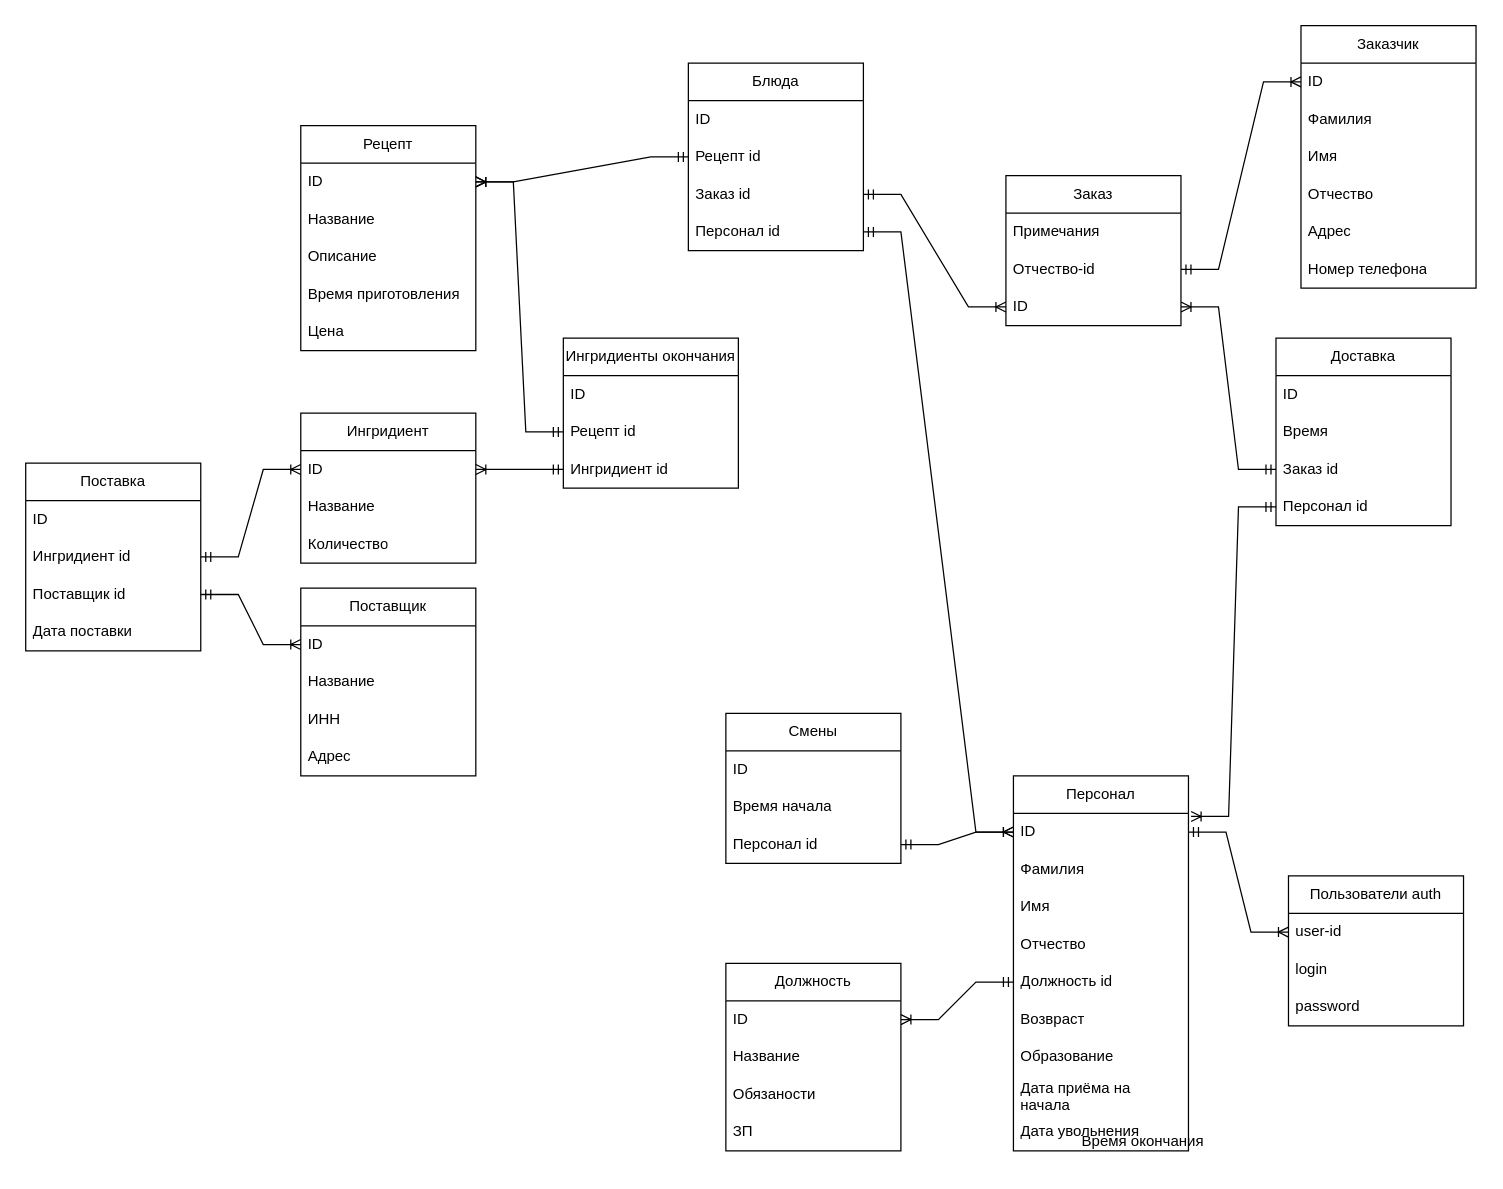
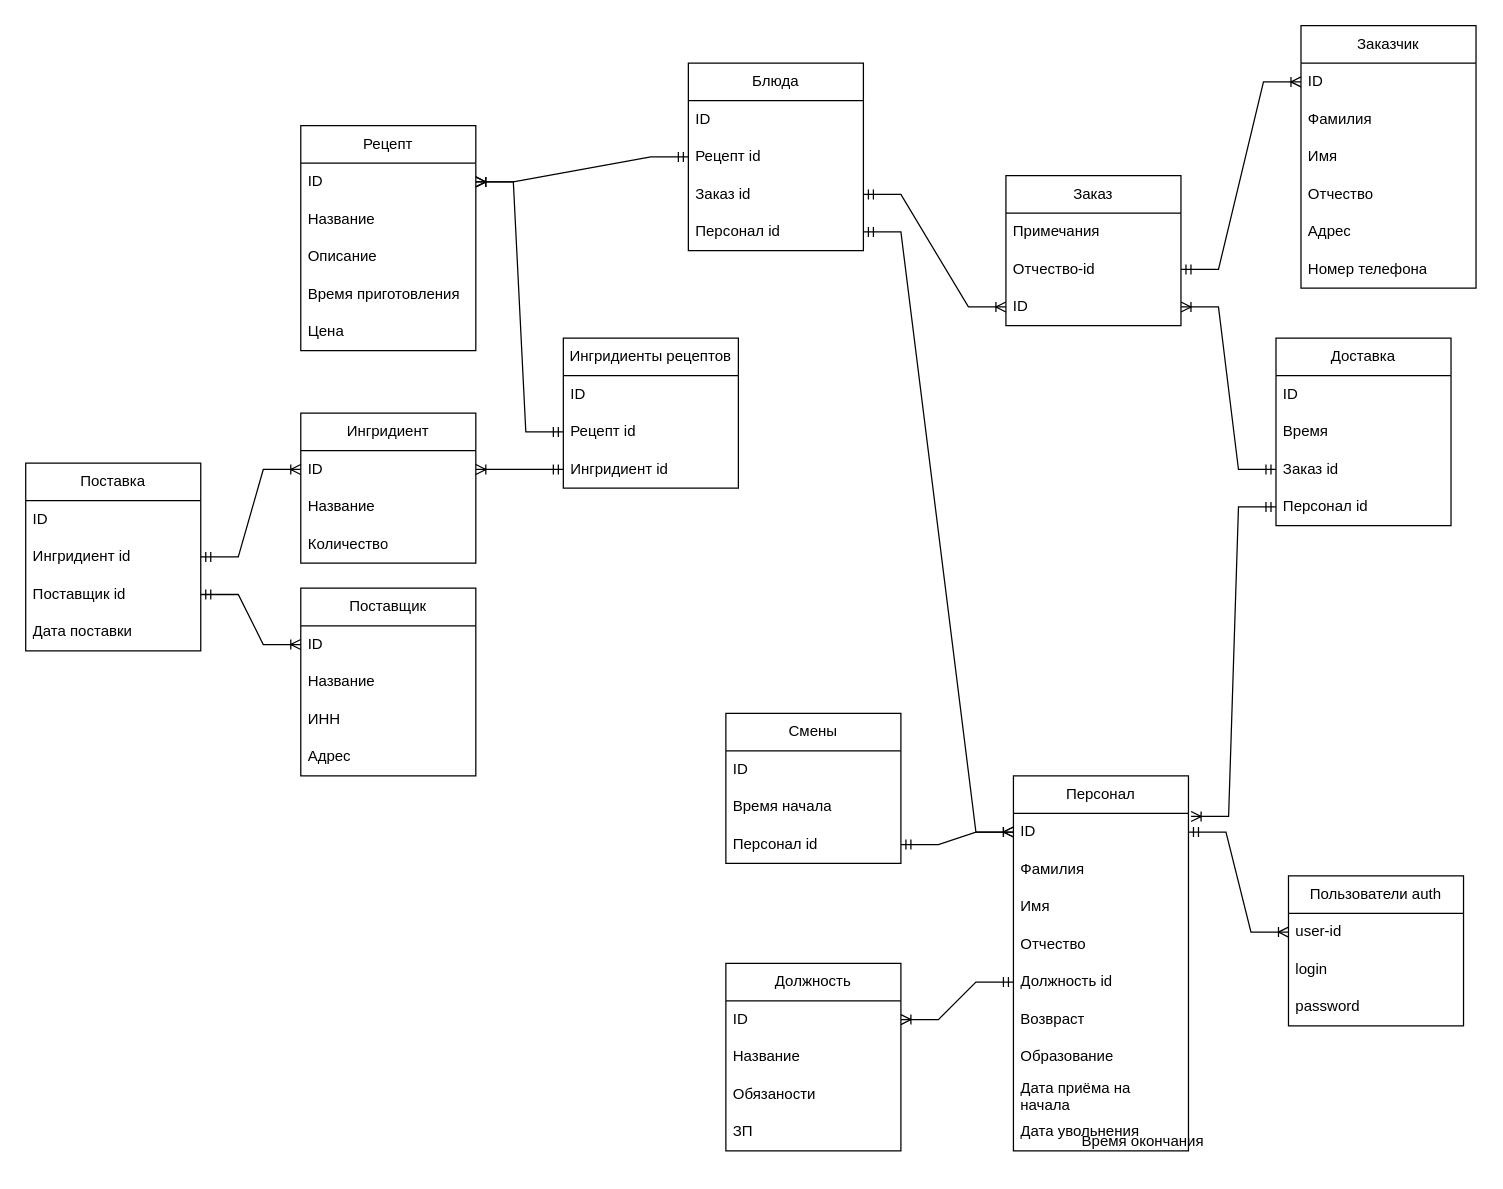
(651, 357) -> (651, 357)
